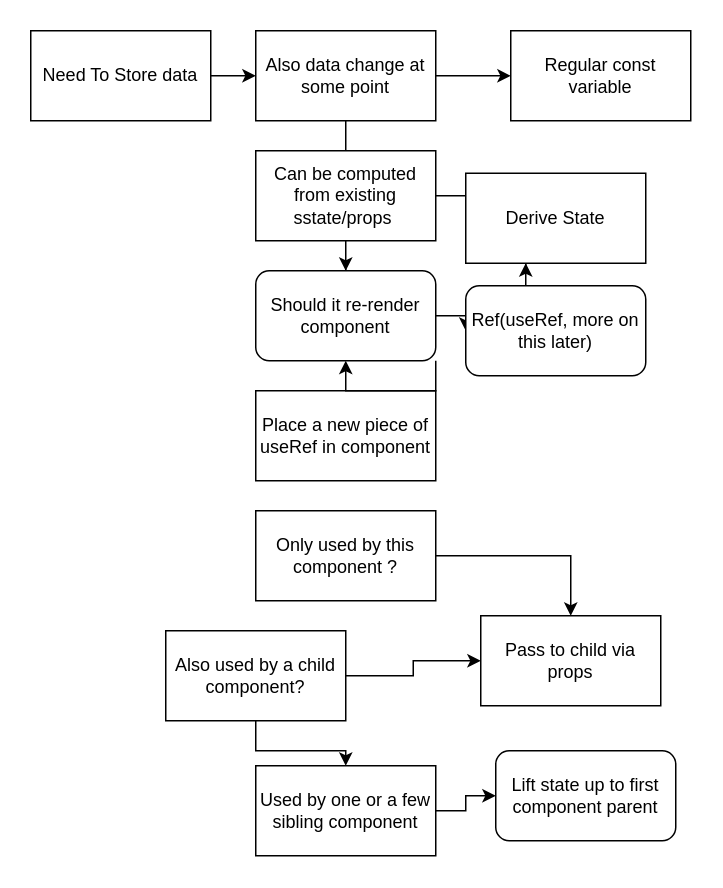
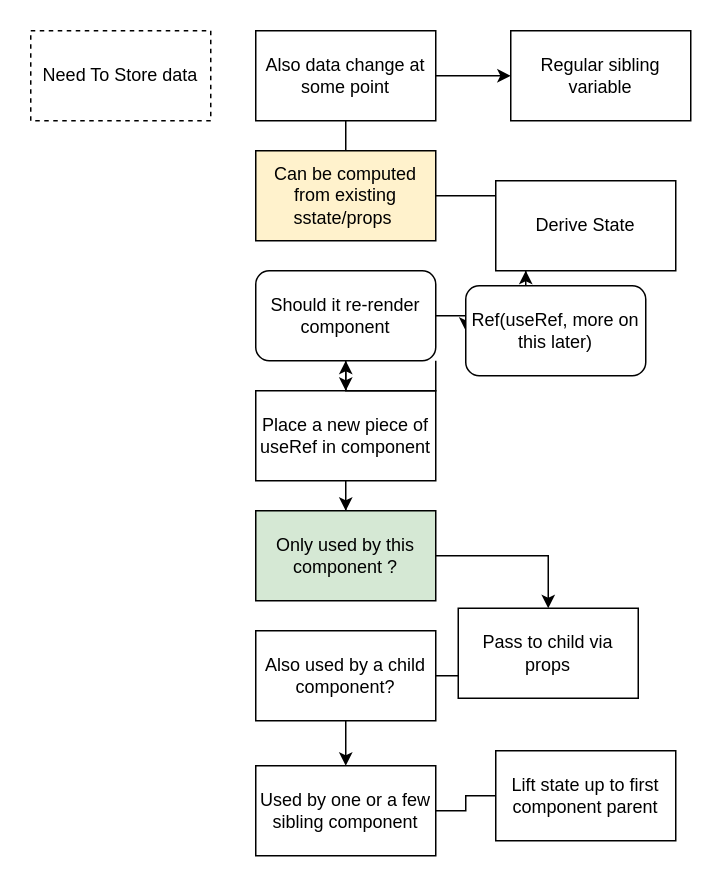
(121, 76) -> (121, 76)
(239, 76) -> none
(601, 76) -> (601, 76)
(346, 196) -> (346, 196)
(556, 218) -> (586, 226)
(346, 261) -> none
none -> (346, 361)
none -> (346, 501)
(346, 556) -> (346, 556)
(571, 661) -> (548, 653)
(256, 676) -> (346, 676)
(484, 796) -> (488, 796)
(586, 796) -> (586, 796)
